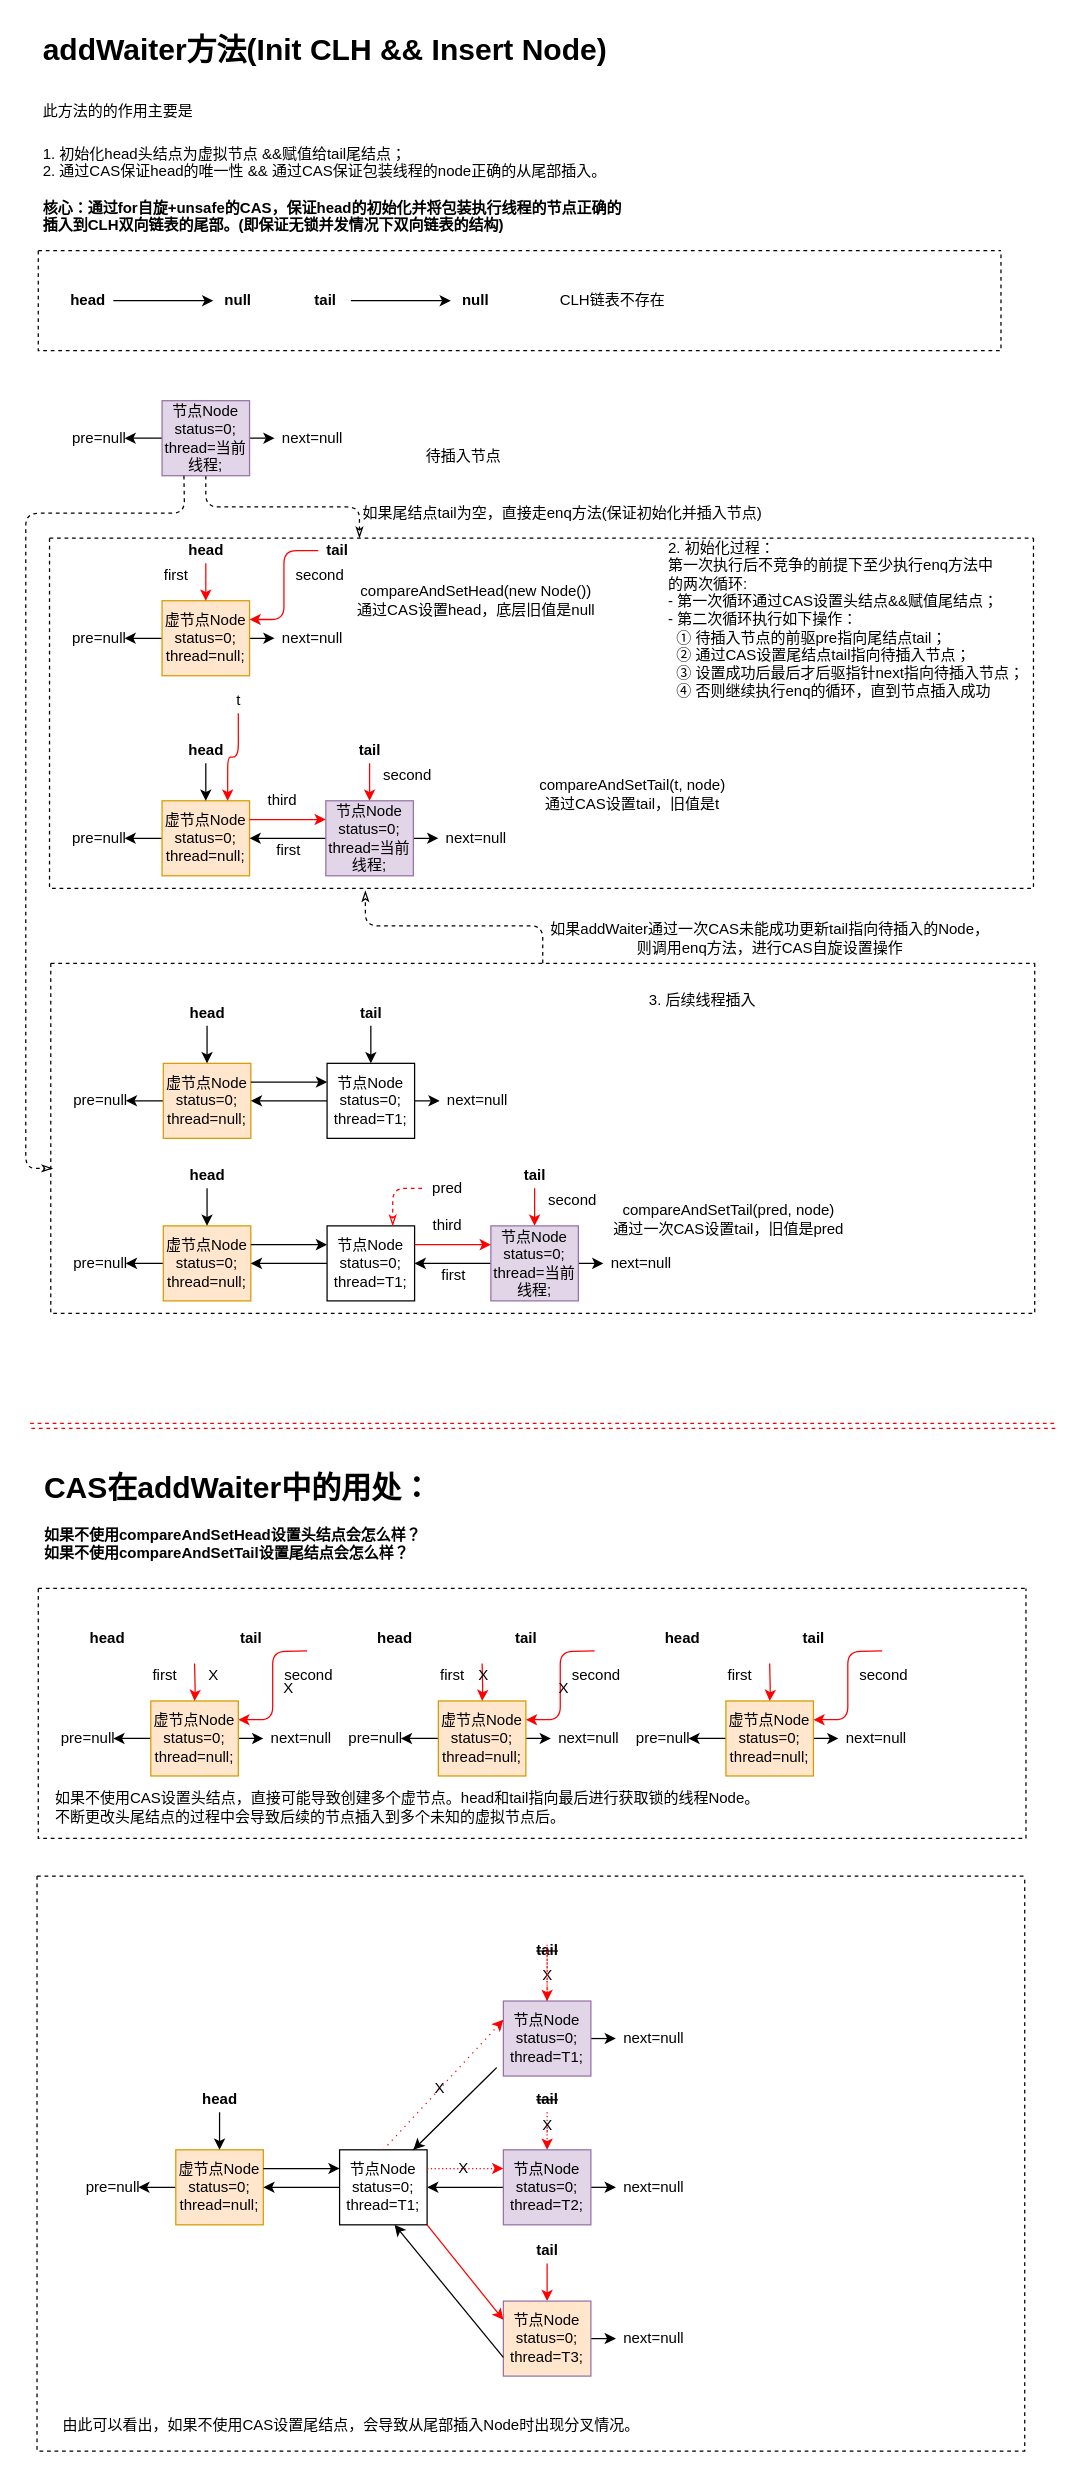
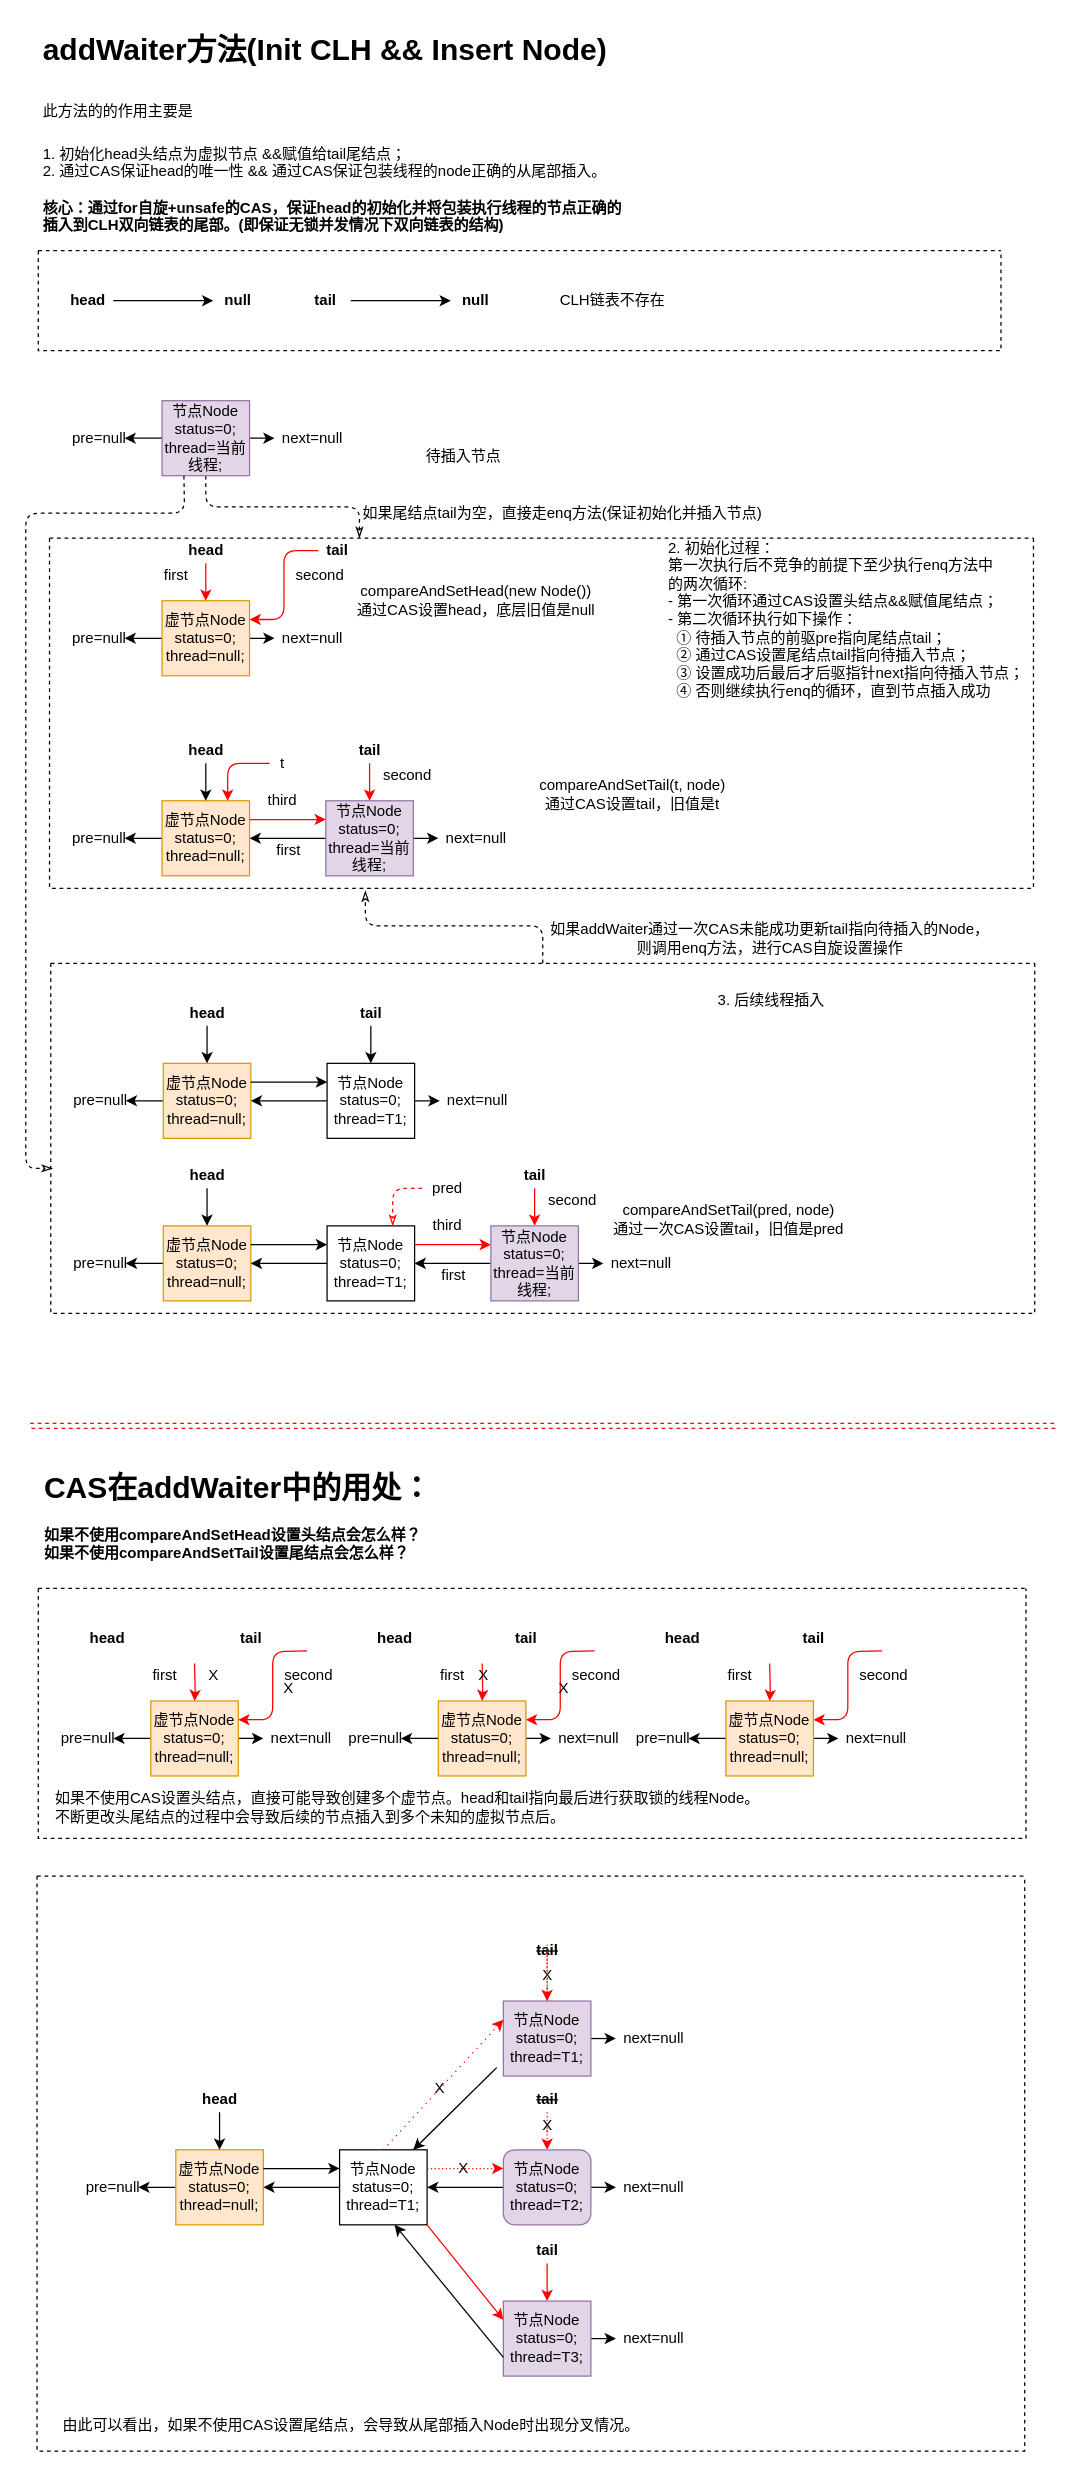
(238, 701) -> (282, 763)
(702, 1001) -> (771, 1001)
(547, 2187) -> (547, 2187)
(547, 2338) -> (547, 2338)
